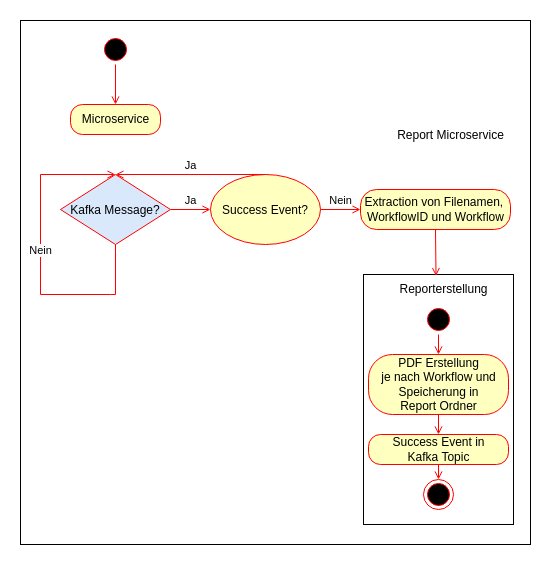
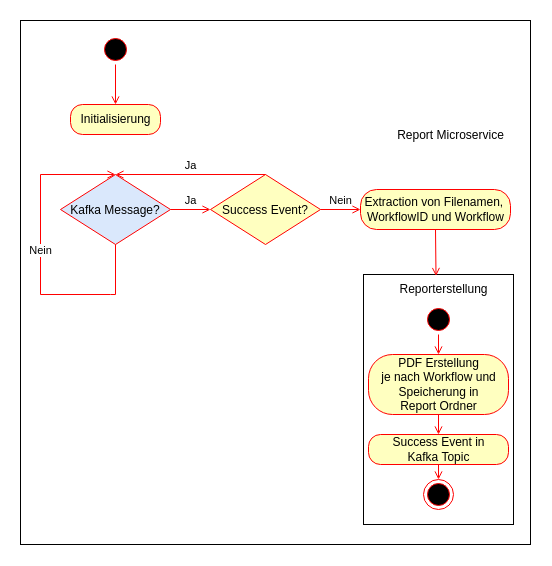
(116, 120) -> (116, 120)
(266, 210) -> (266, 210)
